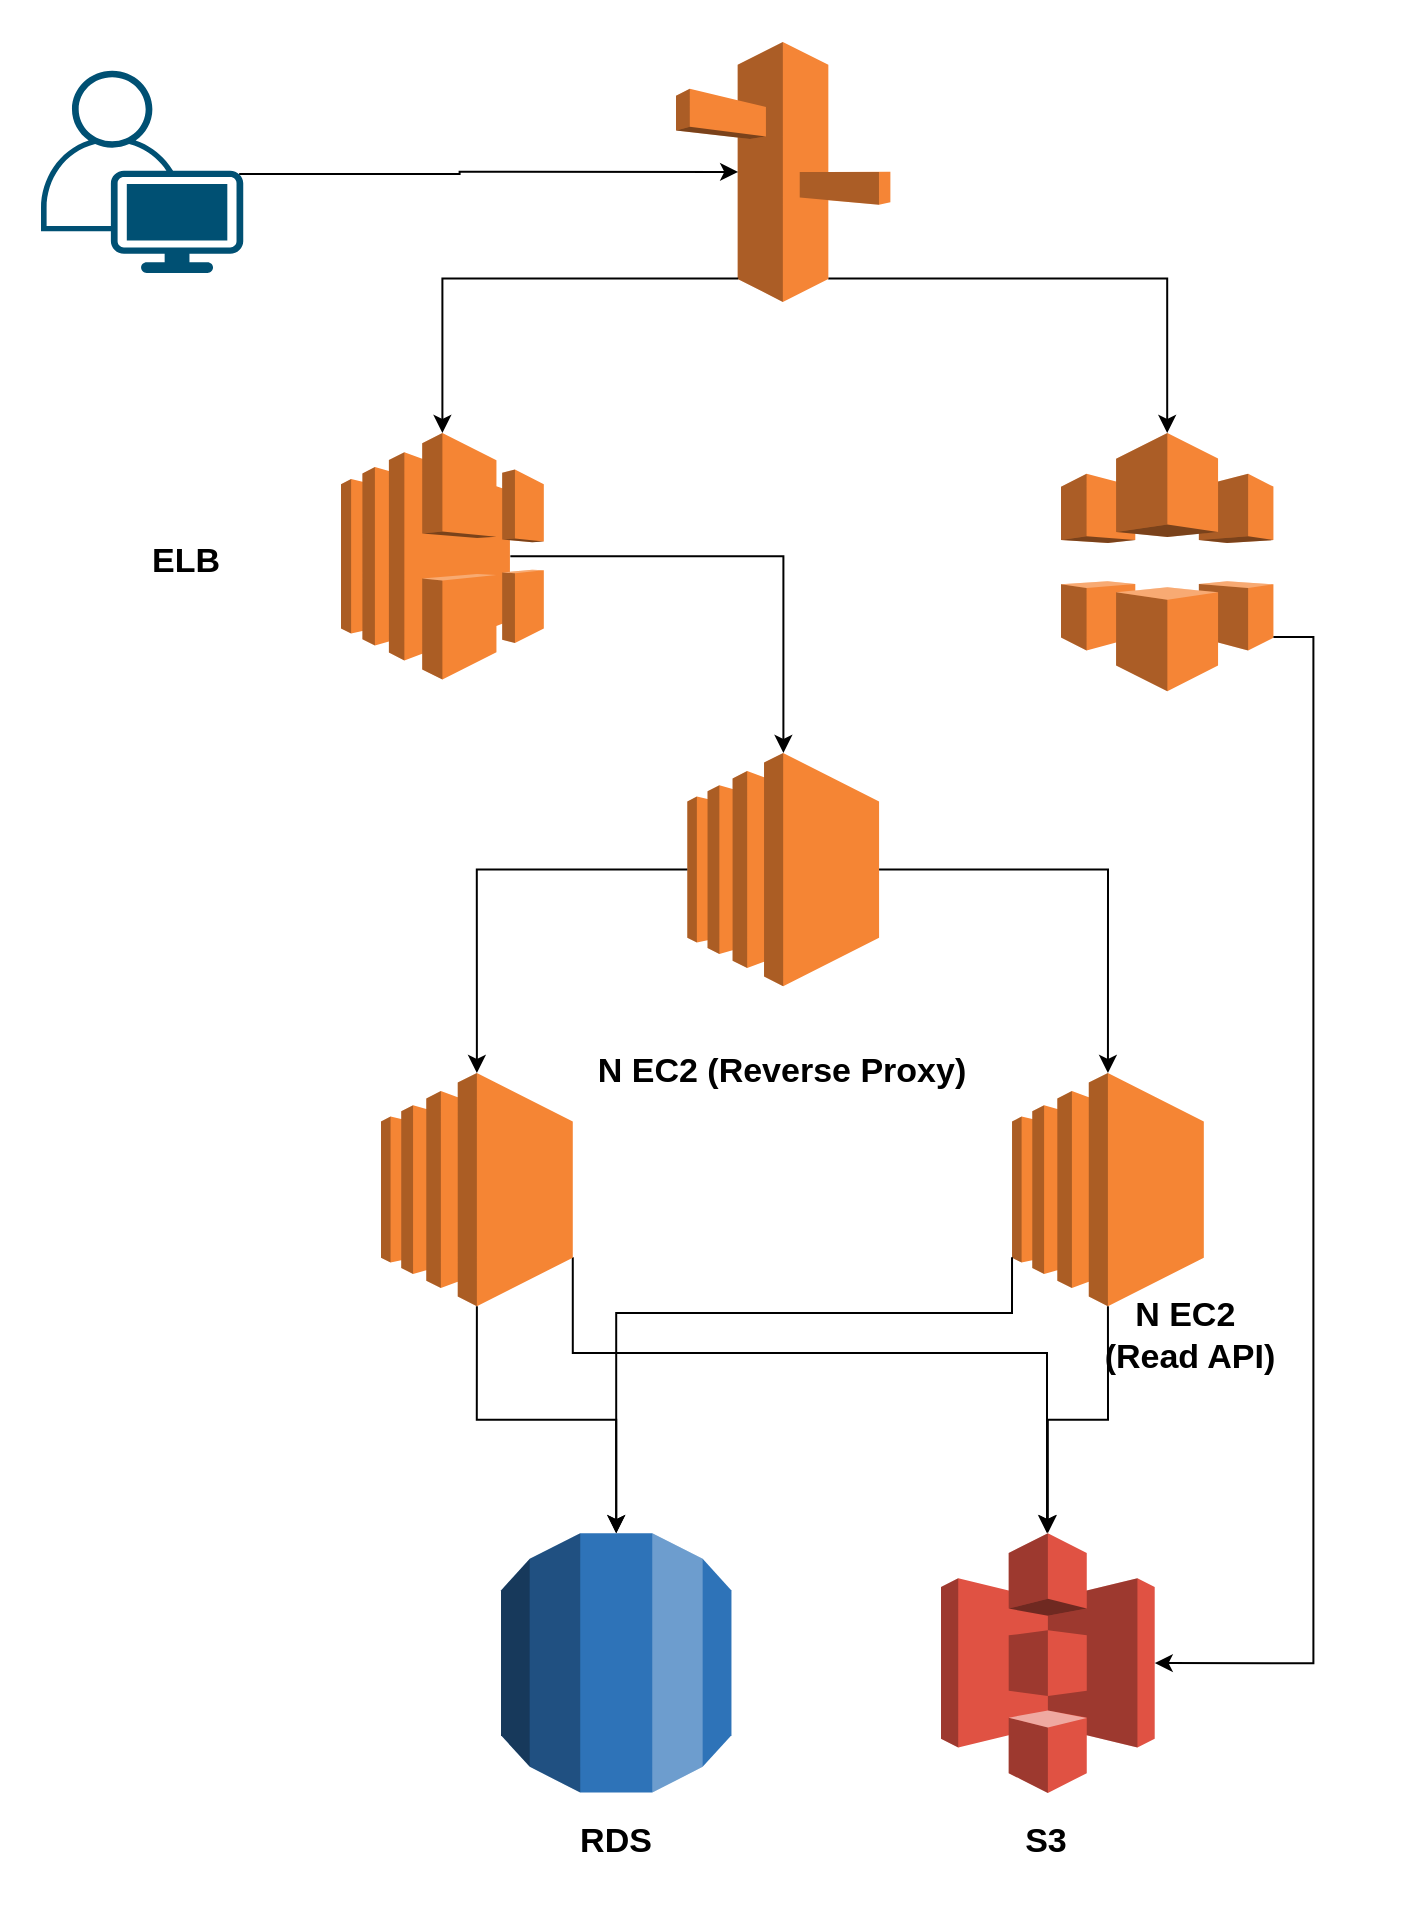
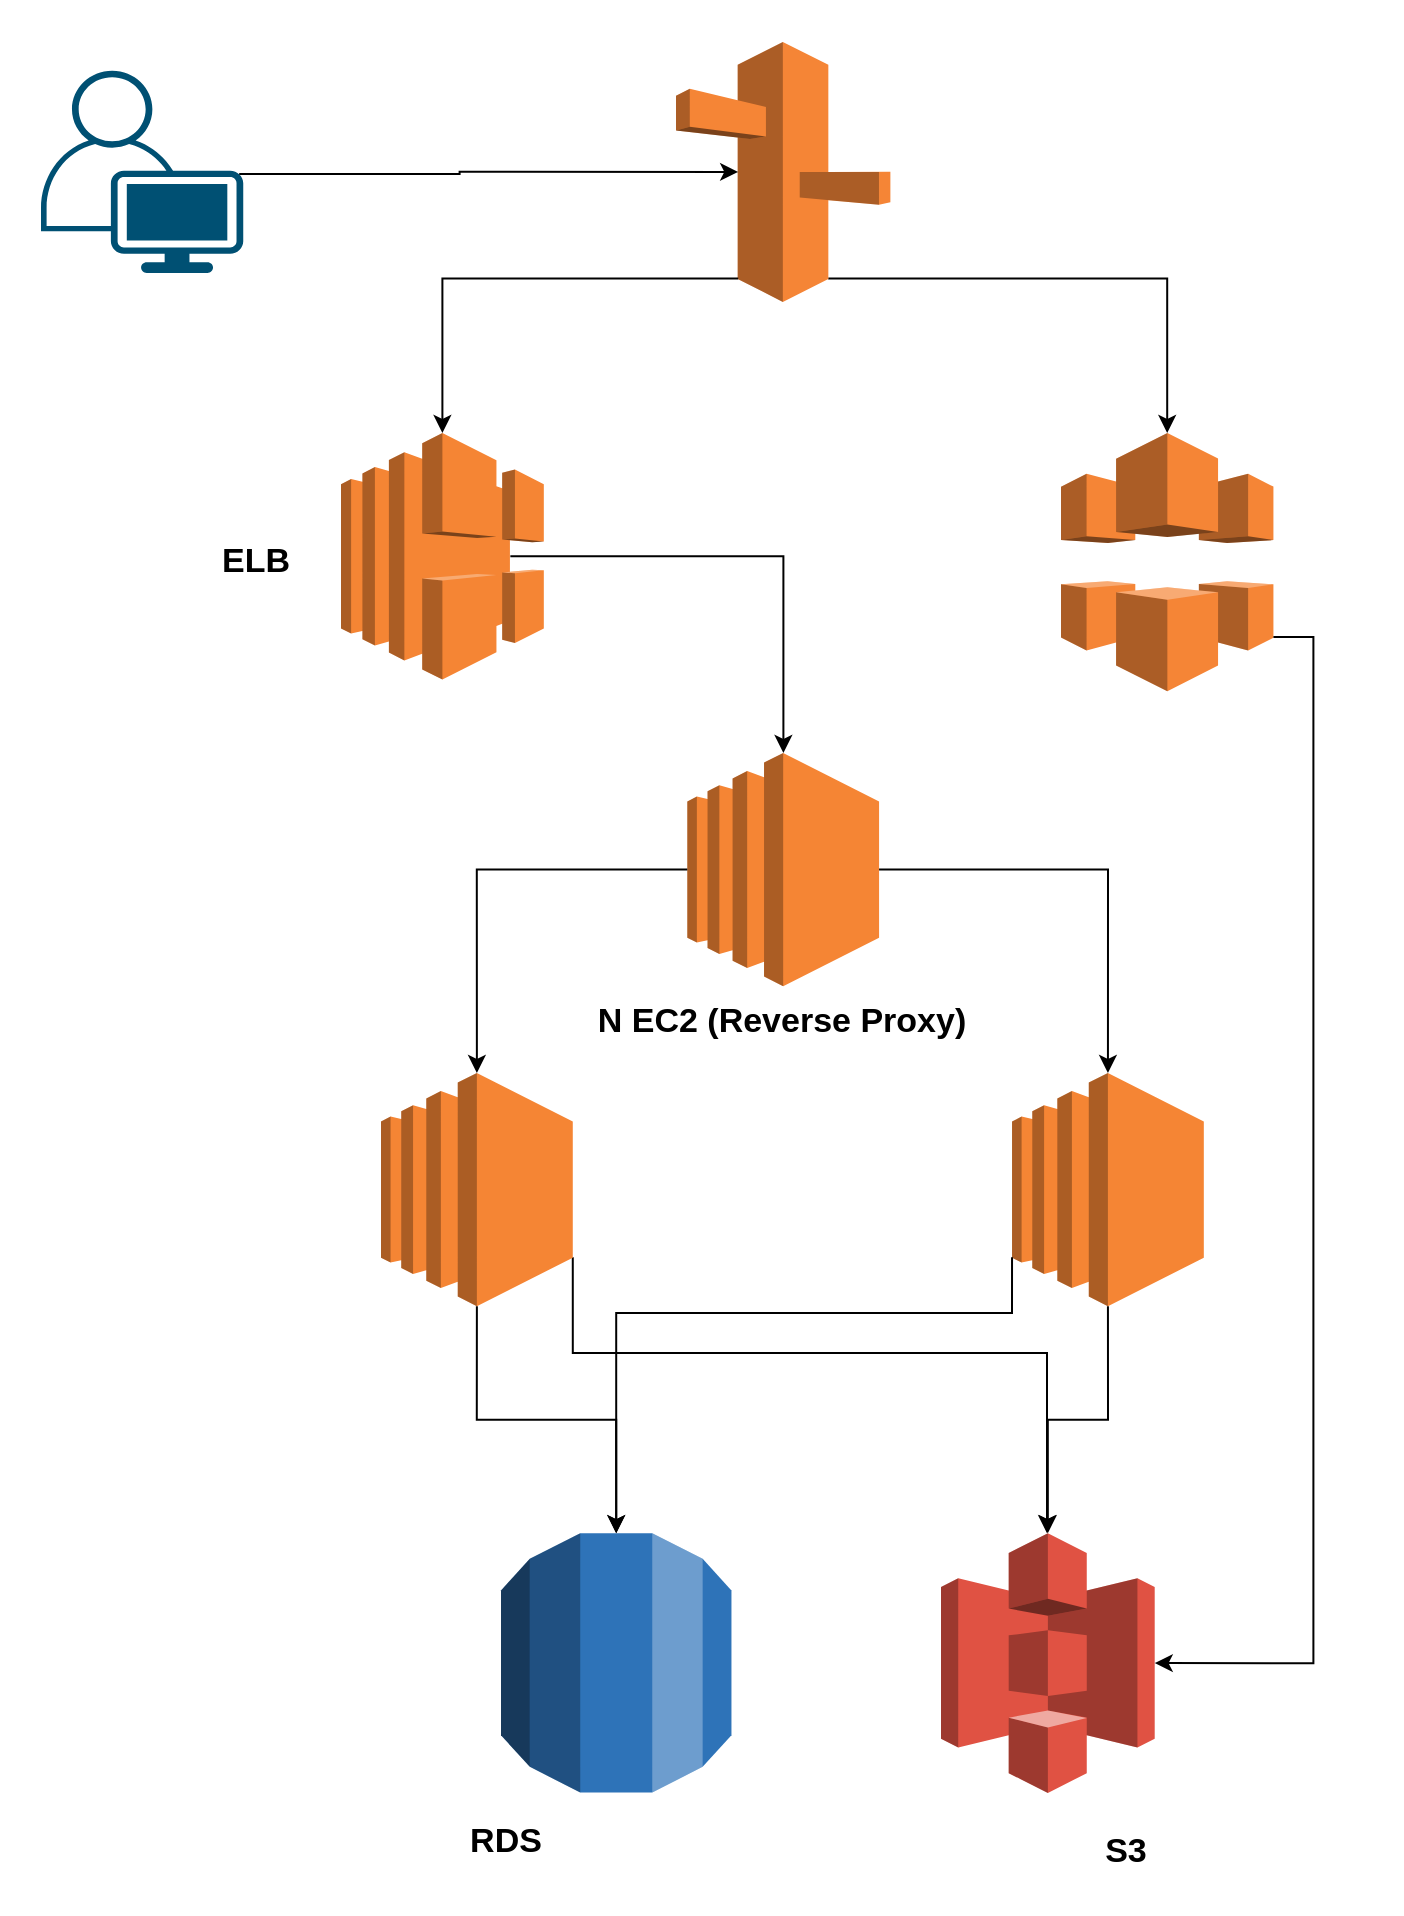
(187, 562) -> (257, 562)
(783, 1073) -> (783, 1023)
(1191, 1336) -> none
(616, 1843) -> (506, 1843)
(1048, 1843) -> (1128, 1853)
